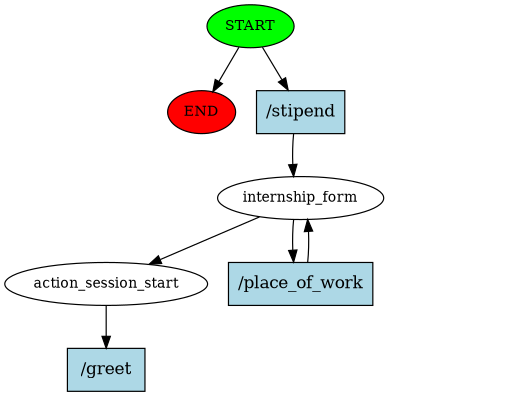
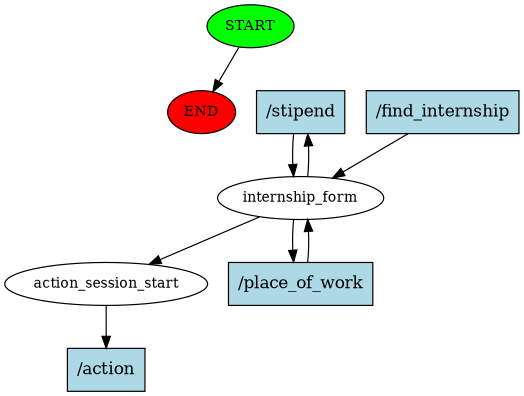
(272, 63) -> (309, 161)
none -> (443, 112)
(106, 370) -> (106, 370)
